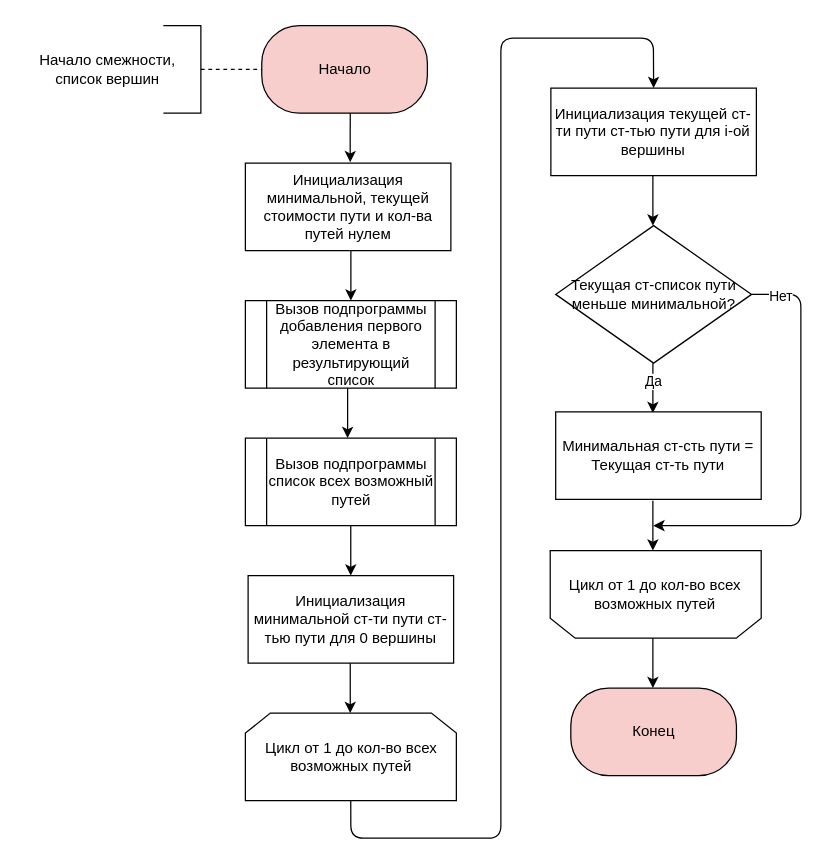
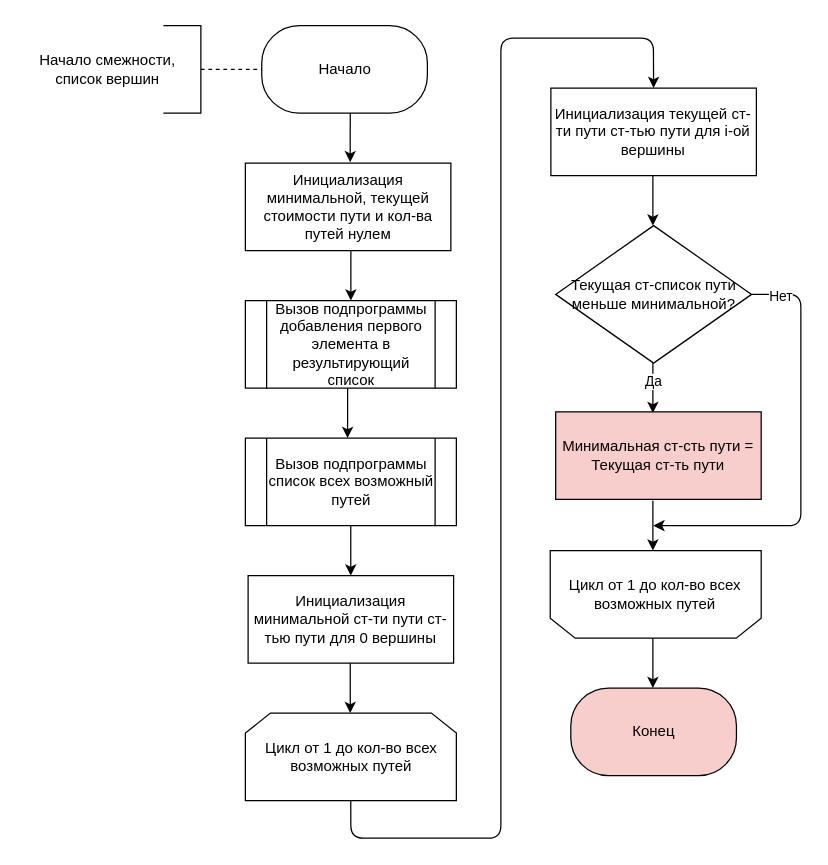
(344, 69) -> (344, 69)
(658, 456) -> (658, 456)
